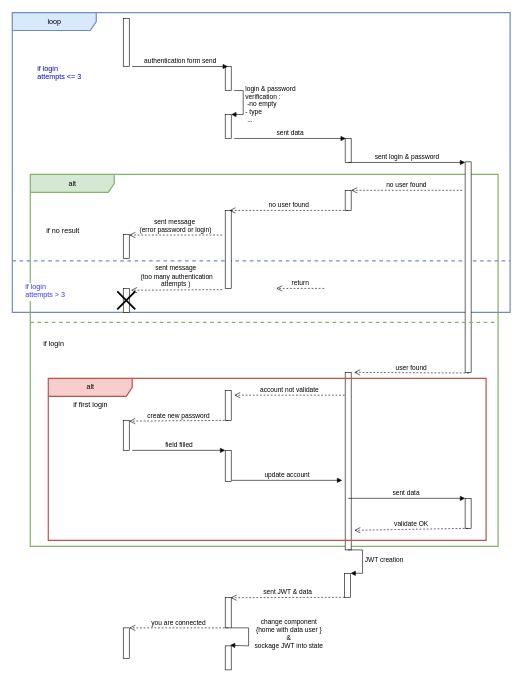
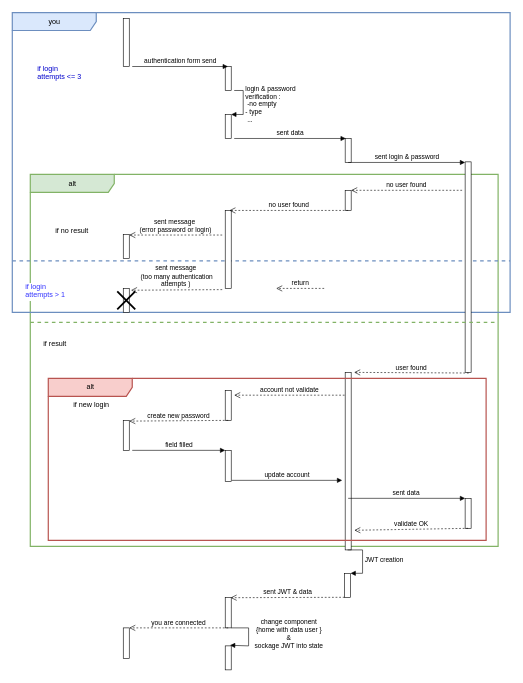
(55, 21) -> (55, 21)
(63, 204) -> (72, 204)
(38, 286) -> (38, 286)
(56, 343) -> (59, 343)
(96, 404) -> (93, 404)
